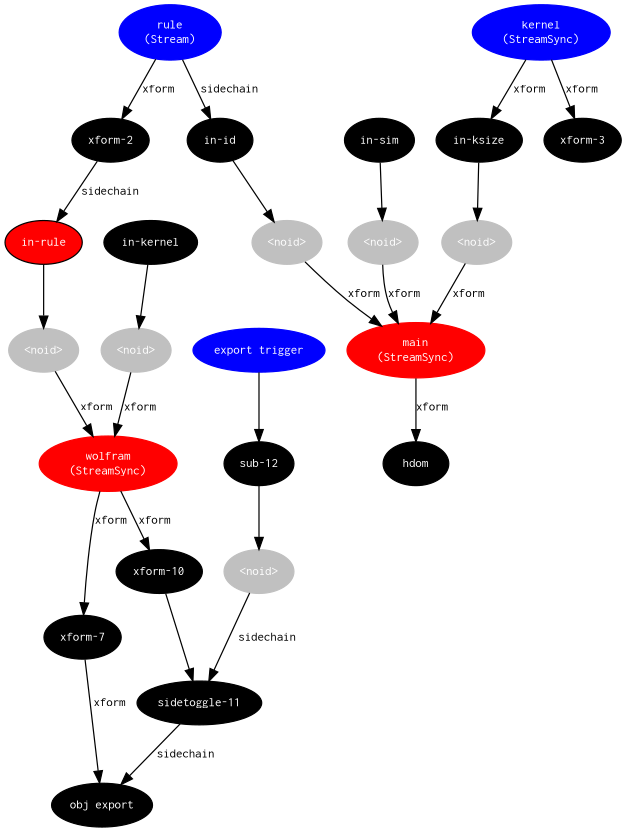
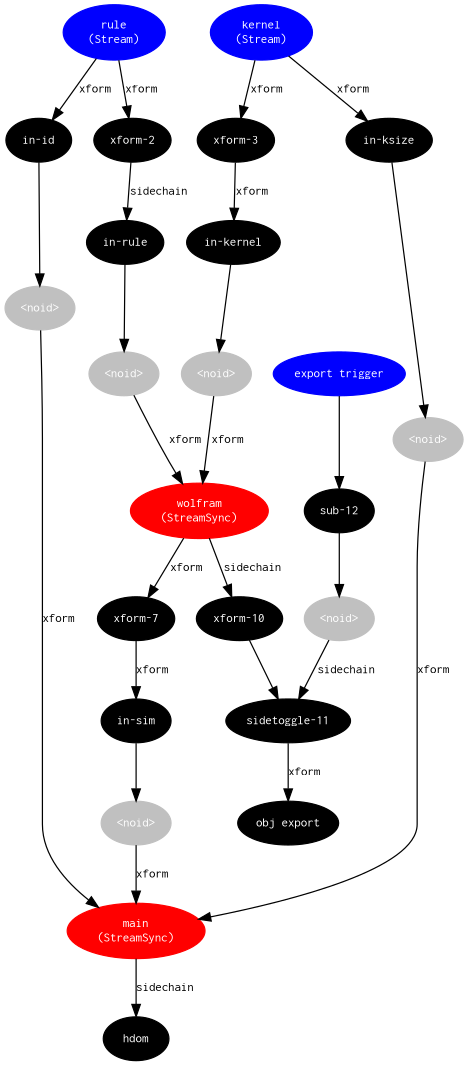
(541, 32) -> (261, 32)
(230, 89) -> (95, 89)
none -> (235, 185)
(44, 242) -> (125, 242)
(432, 407) -> (165, 988)
(155, 520) -> (253, 568)
(92, 715) -> (136, 664)
(186, 754) -> (305, 772)
